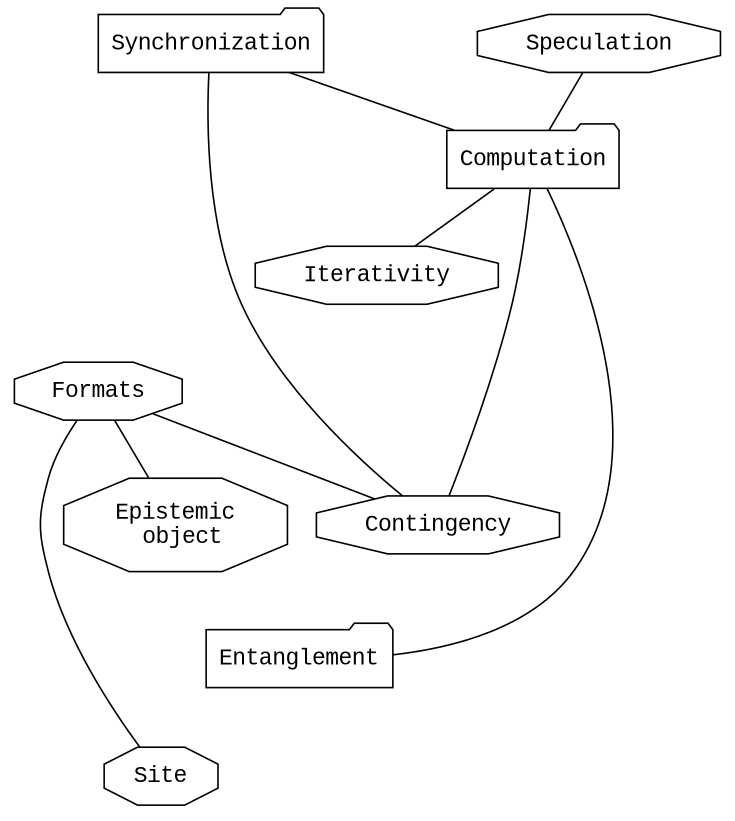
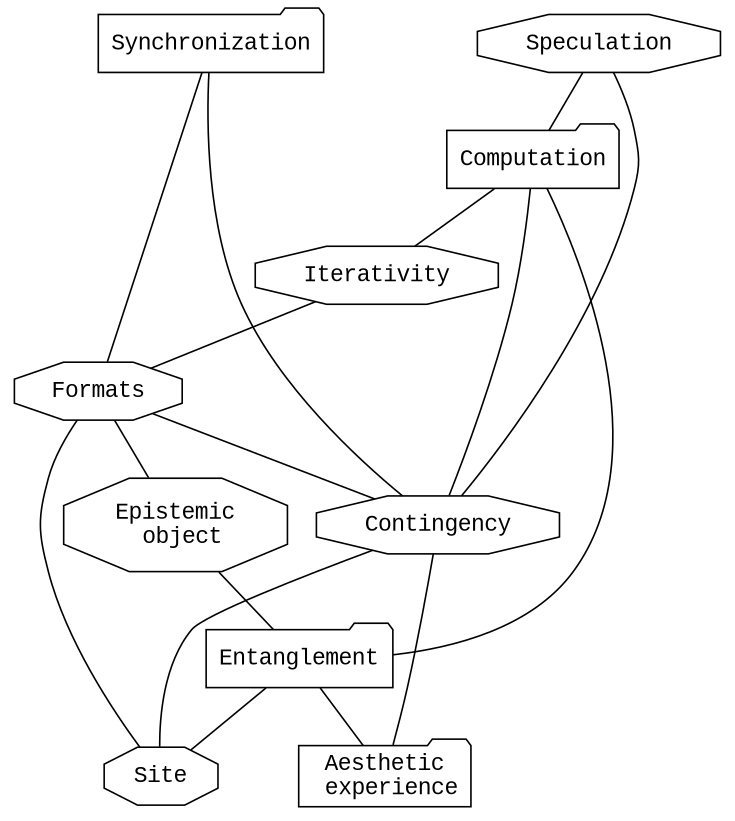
(372, 101) -> (155, 217)
none -> (598, 287)
none -> (233, 335)
none -> (238, 592)
none -> (224, 611)
none -> (228, 719)
none -> (385, 776)
